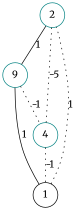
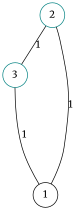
(15, 75) -> (15, 75)
(68, 106) -> (68, 106)
(45, 135) -> none
